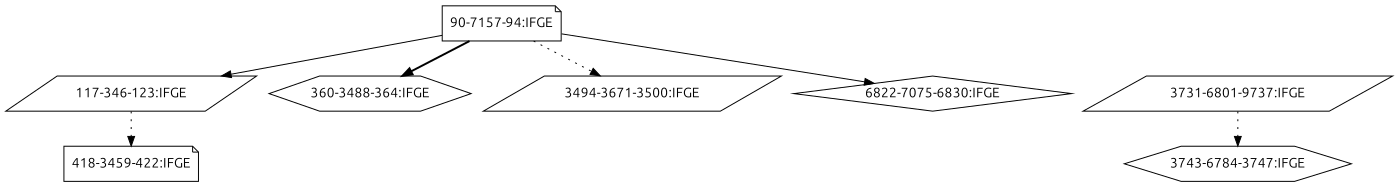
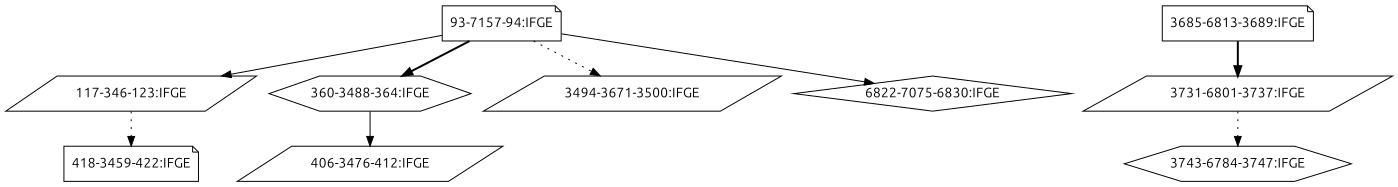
(502, 23) -> (502, 23)
none -> (1238, 23)
(1238, 94) -> (1238, 94)
none -> (370, 164)
